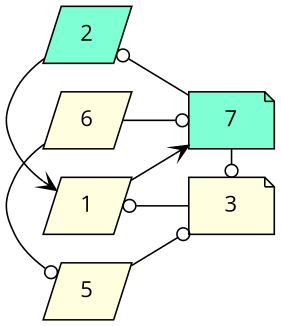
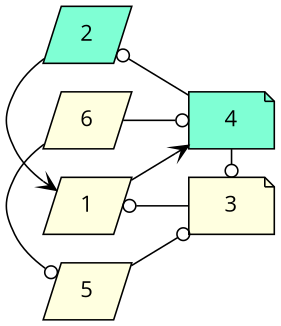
(232, 120) -> (232, 120)
